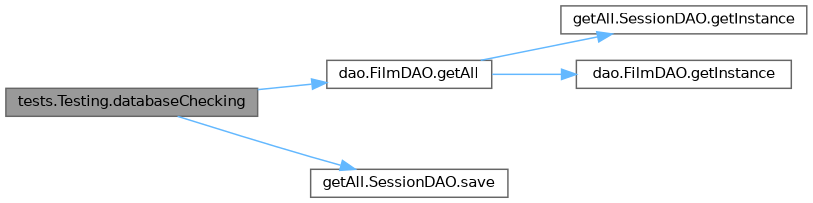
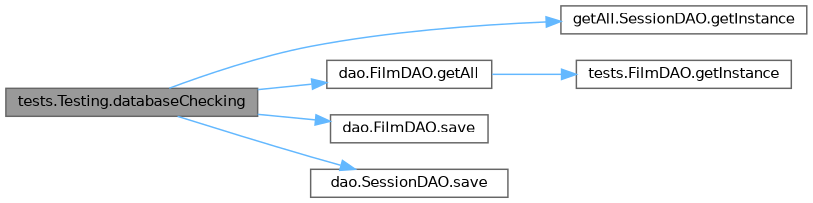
(539, 49) -> (355, 39)
(684, 74) -> (684, 74)
none -> (409, 129)
(409, 183) -> (409, 183)
